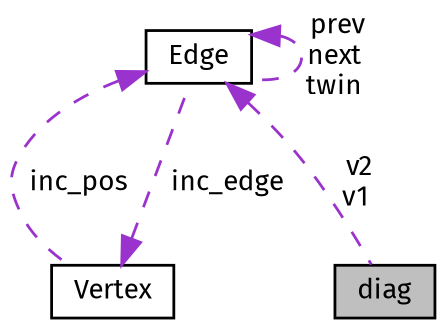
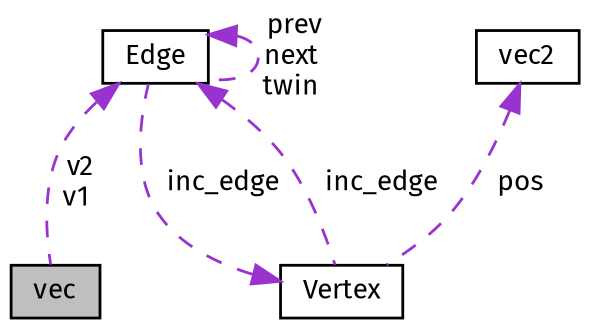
none -> (528, 57)
(75, 183) -> (378, 183)
(385, 292) -> (56, 292)
